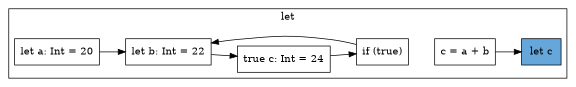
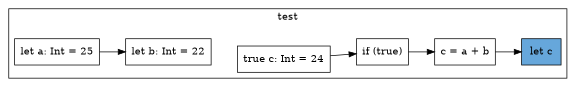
(288, 17) -> (288, 17)
(288, 36) -> (418, 52)
(57, 52) -> (57, 52)
(221, 55) -> none
